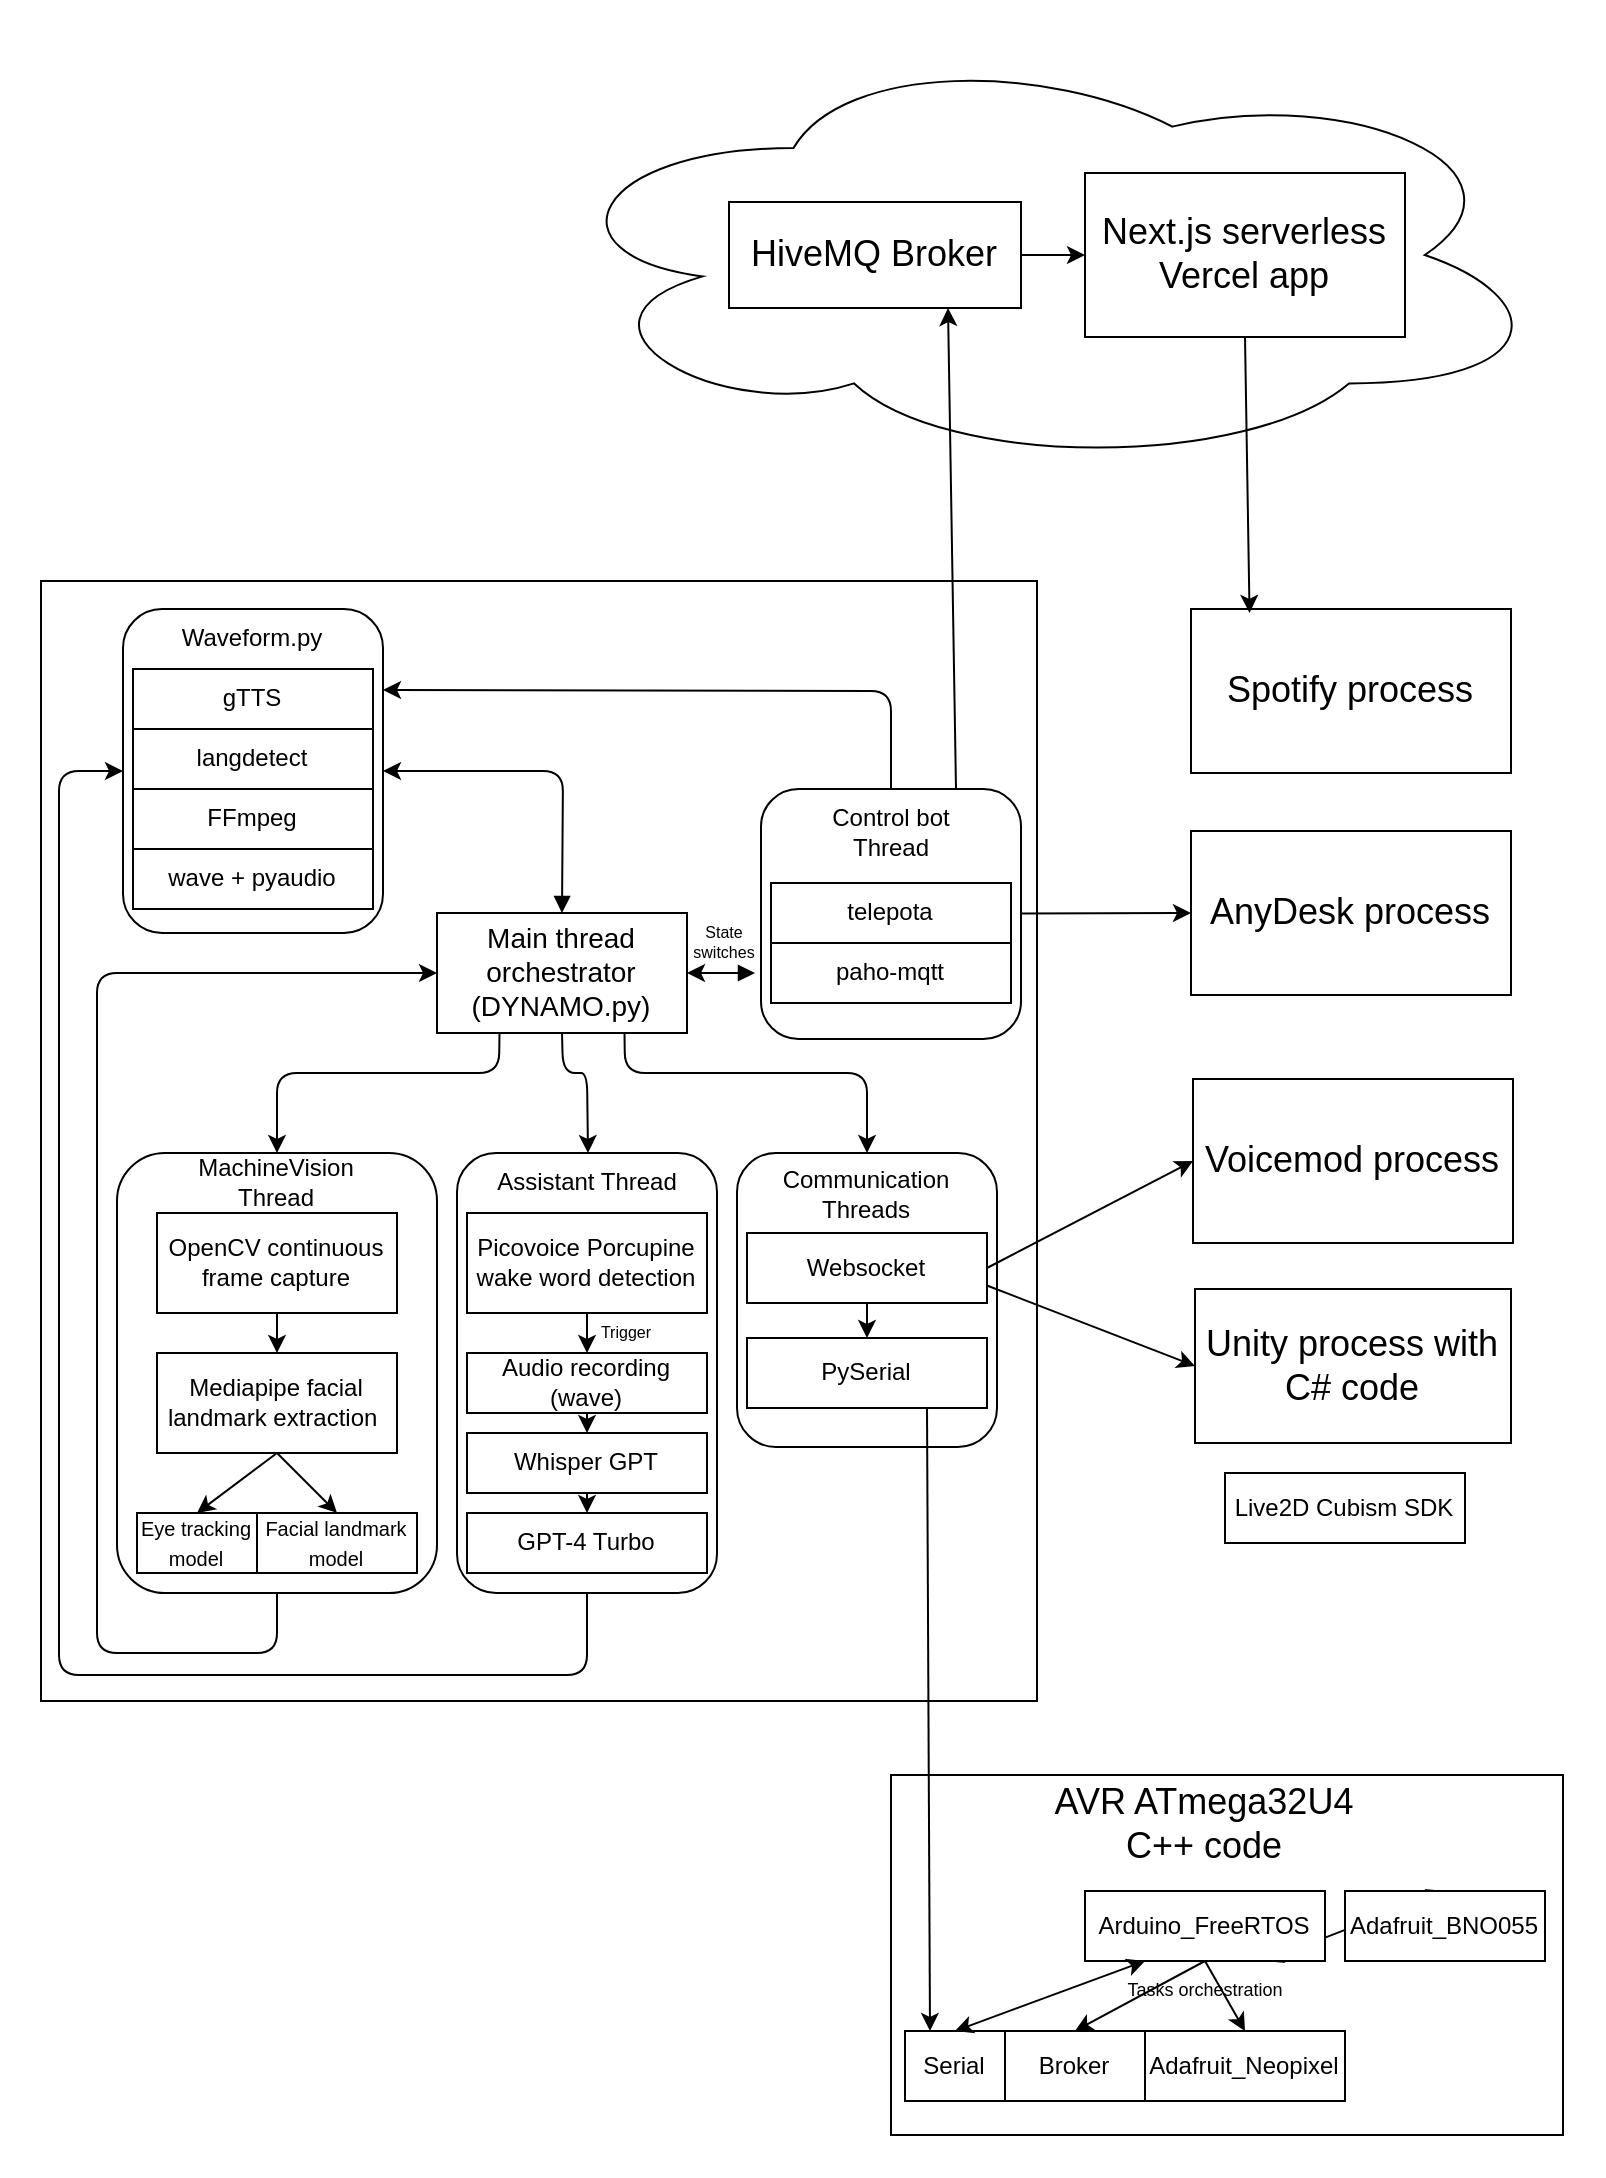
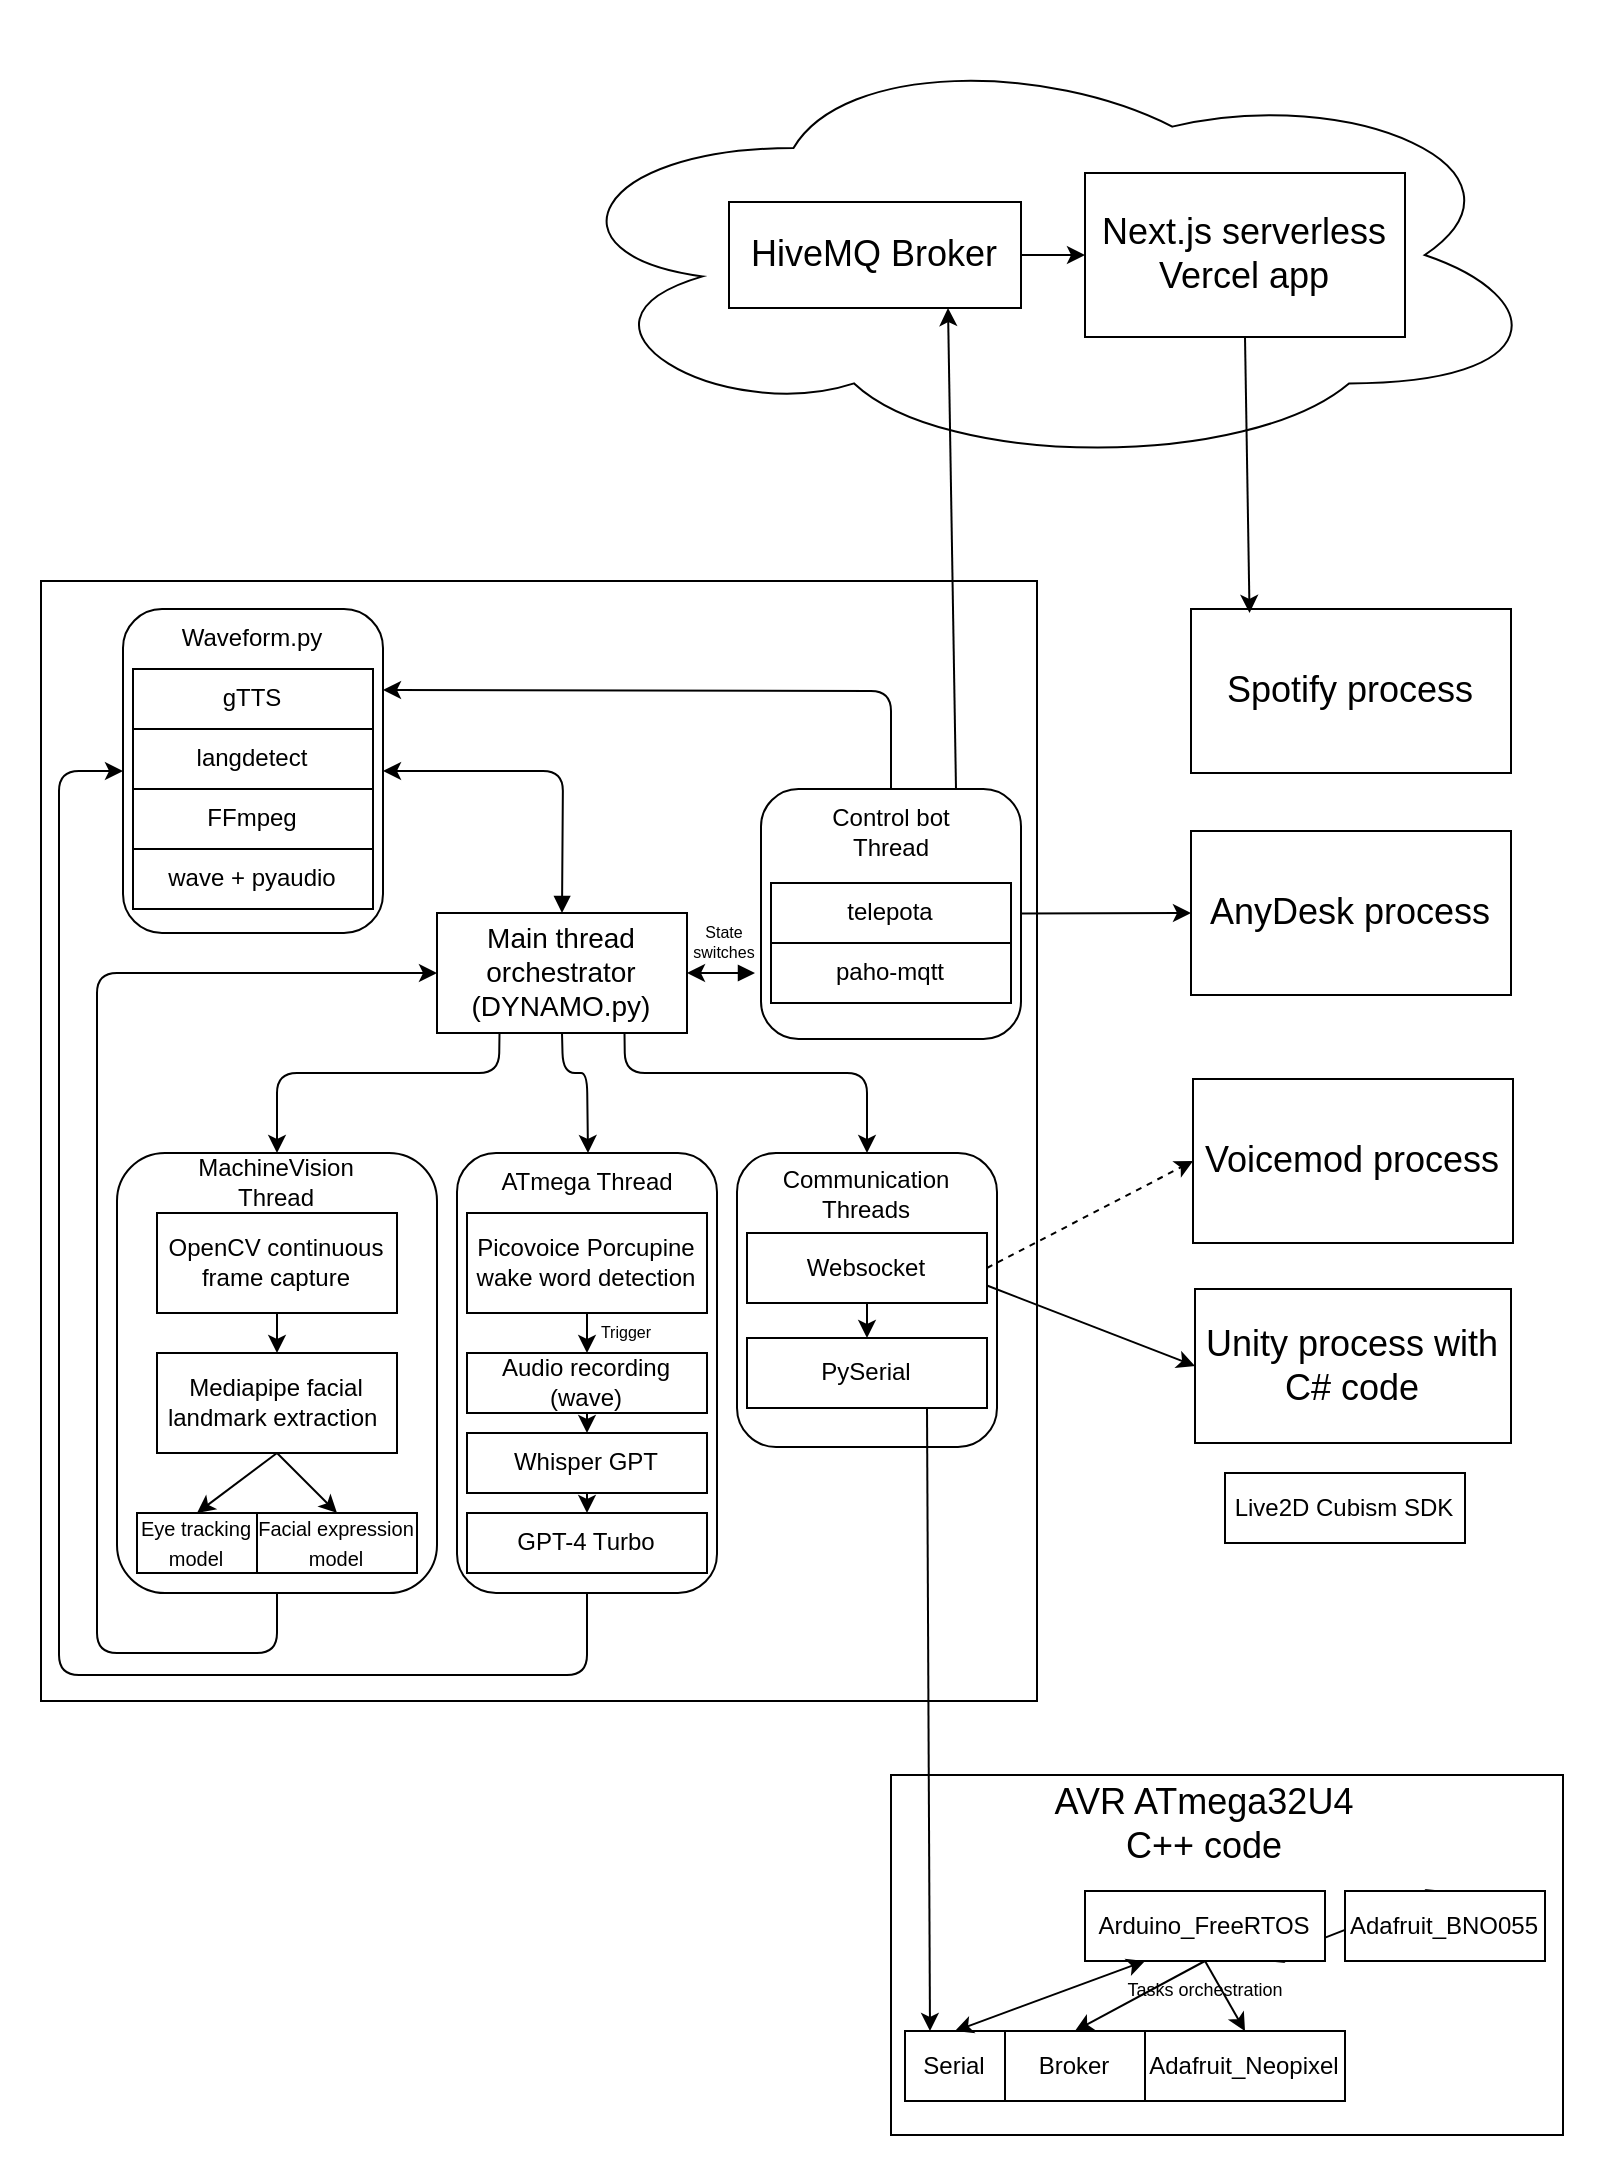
(588, 1183) -> (588, 1183)
(1084, 1218) -> (1084, 1218)
(337, 1543) -> (337, 1543)
